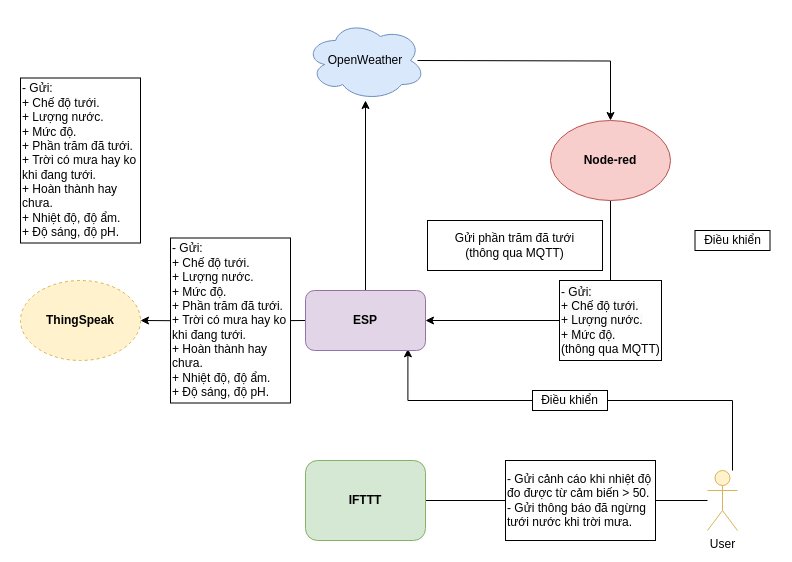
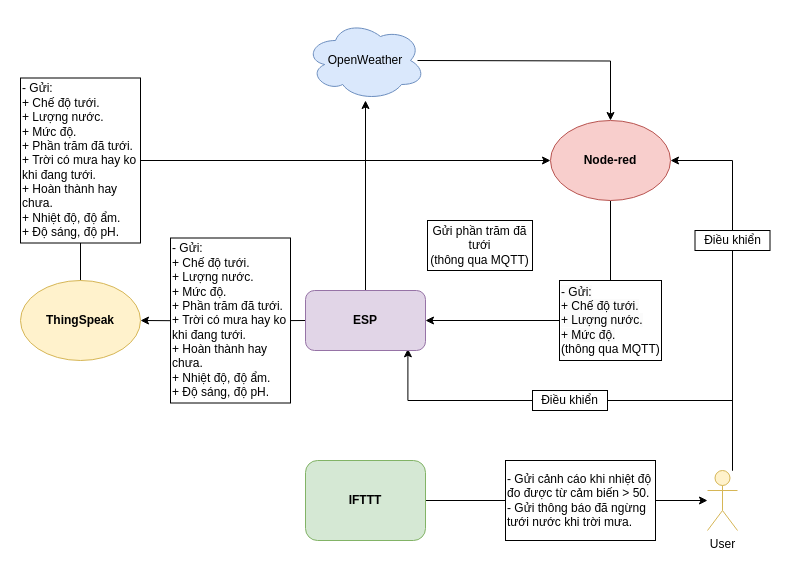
none -> (341, 161)
(515, 246) -> (480, 246)
(81, 321) -> (81, 321)
none -> (733, 325)
(702, 501) -> (699, 501)
